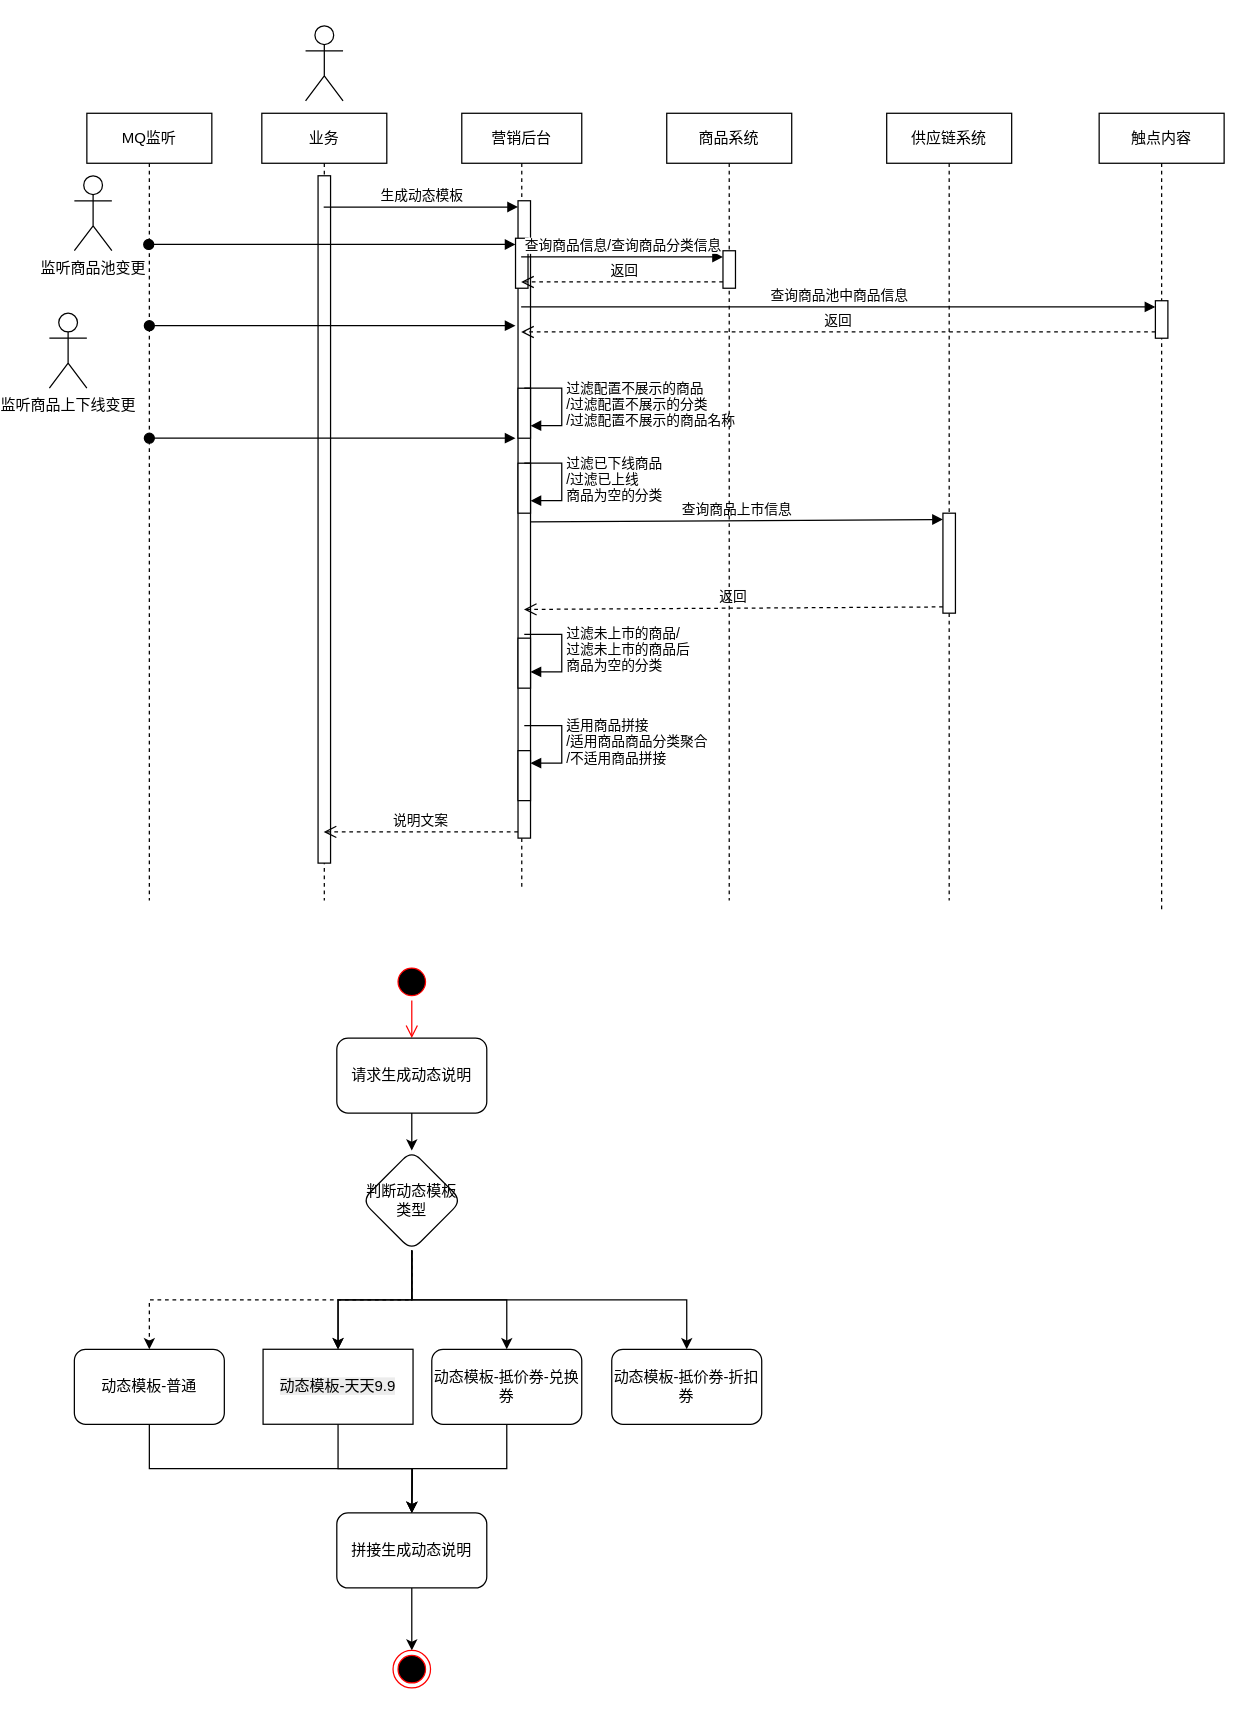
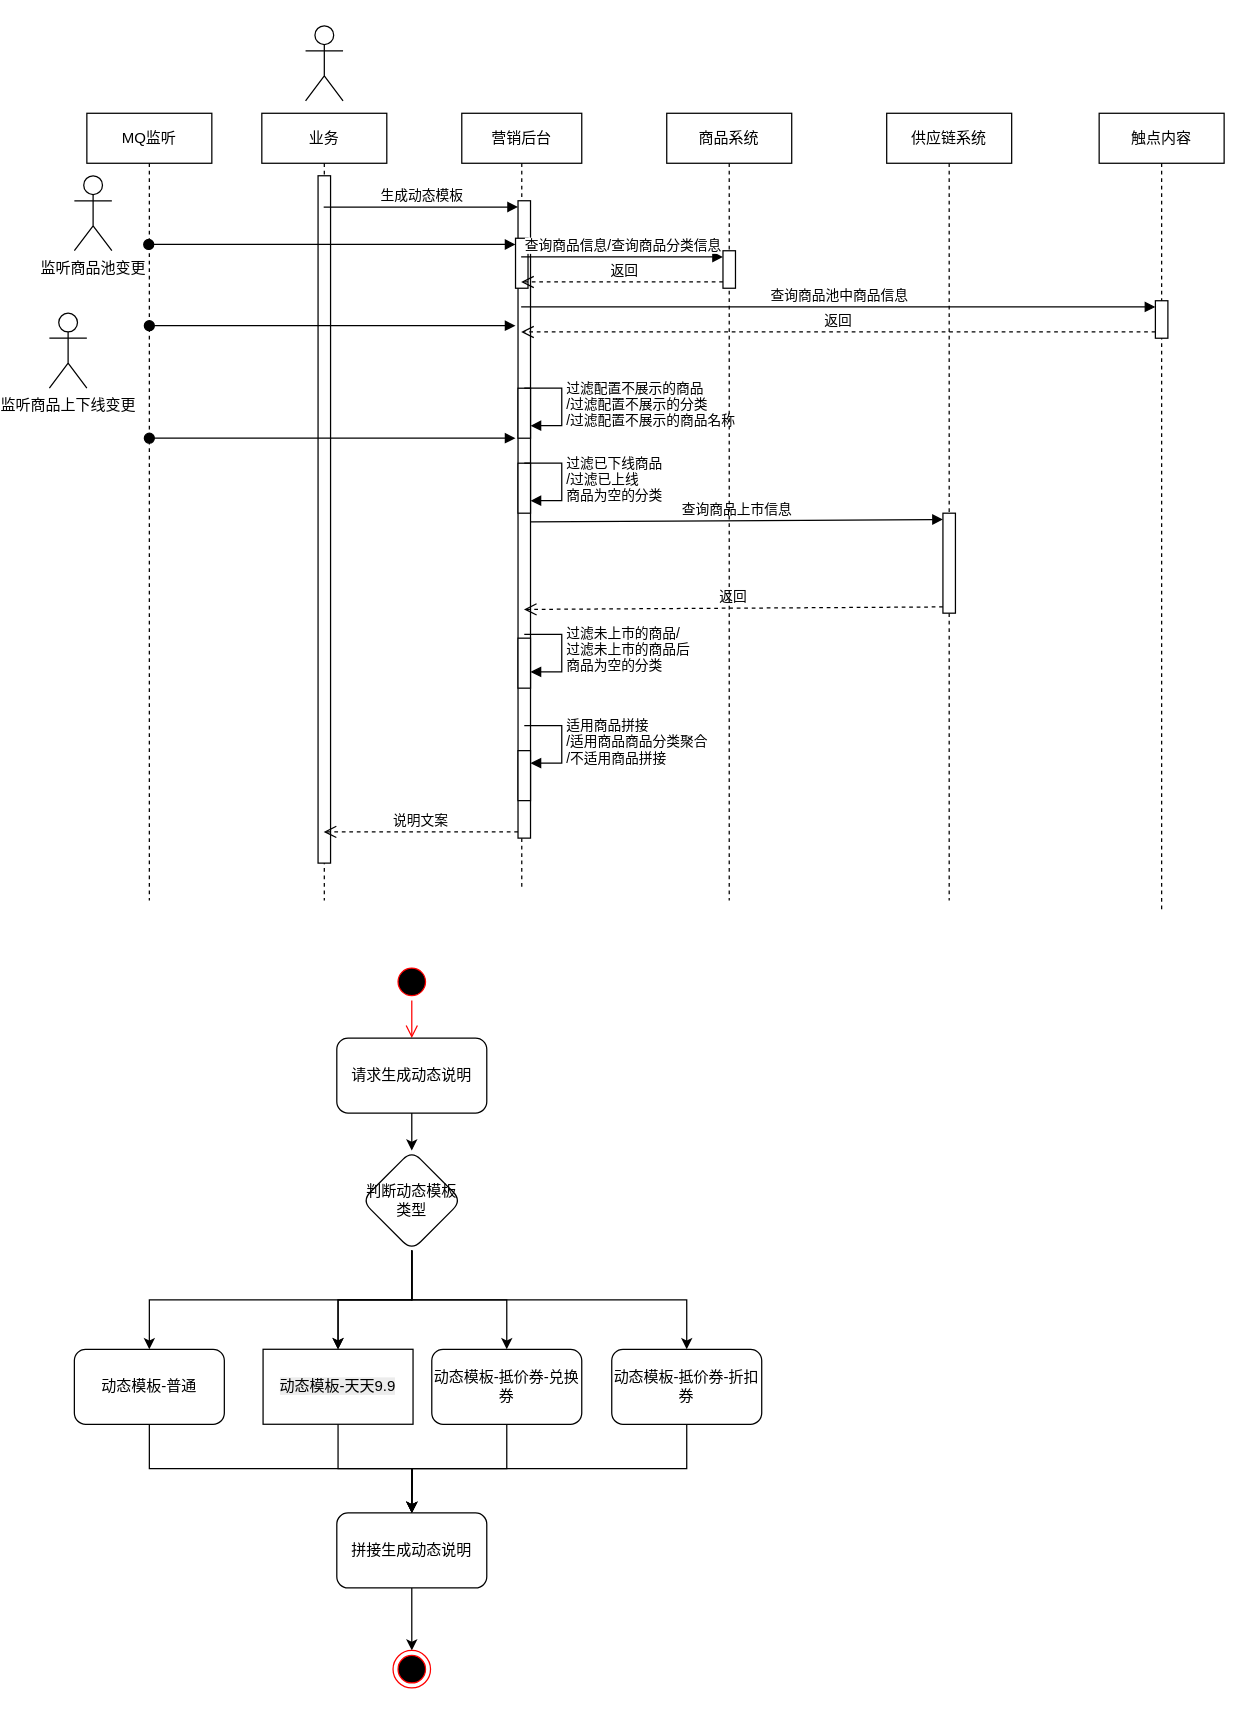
(223, 1300) -> (223, 1300)
none -> (619, 1469)
